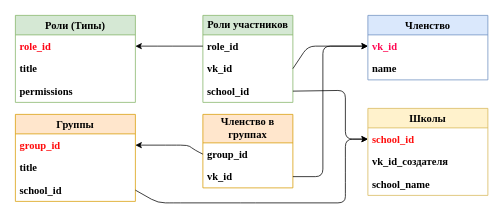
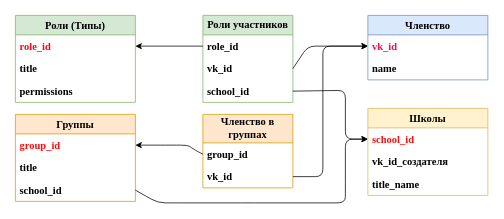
(403, 184) -> (399, 184)
